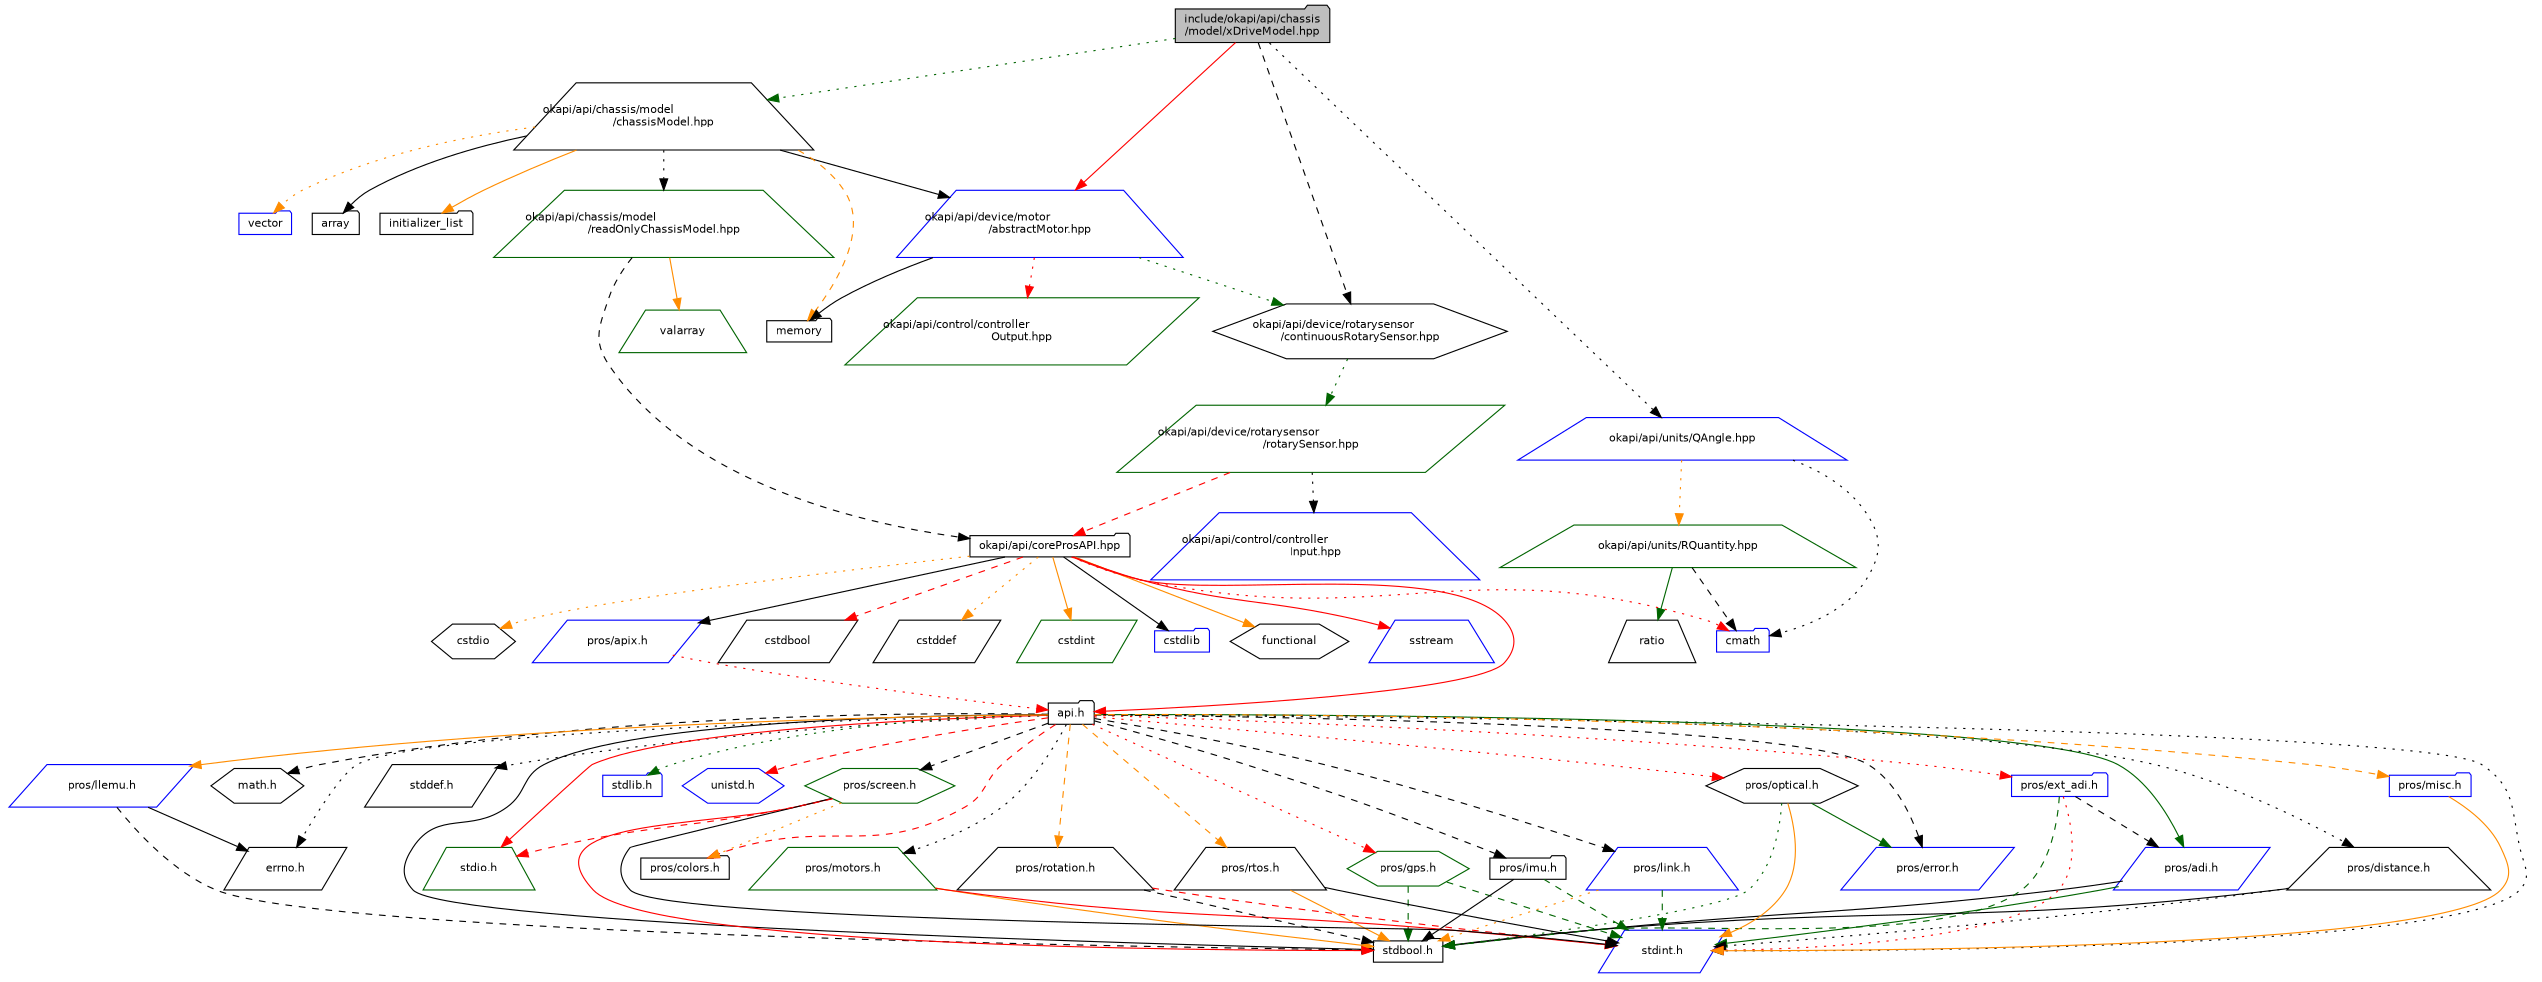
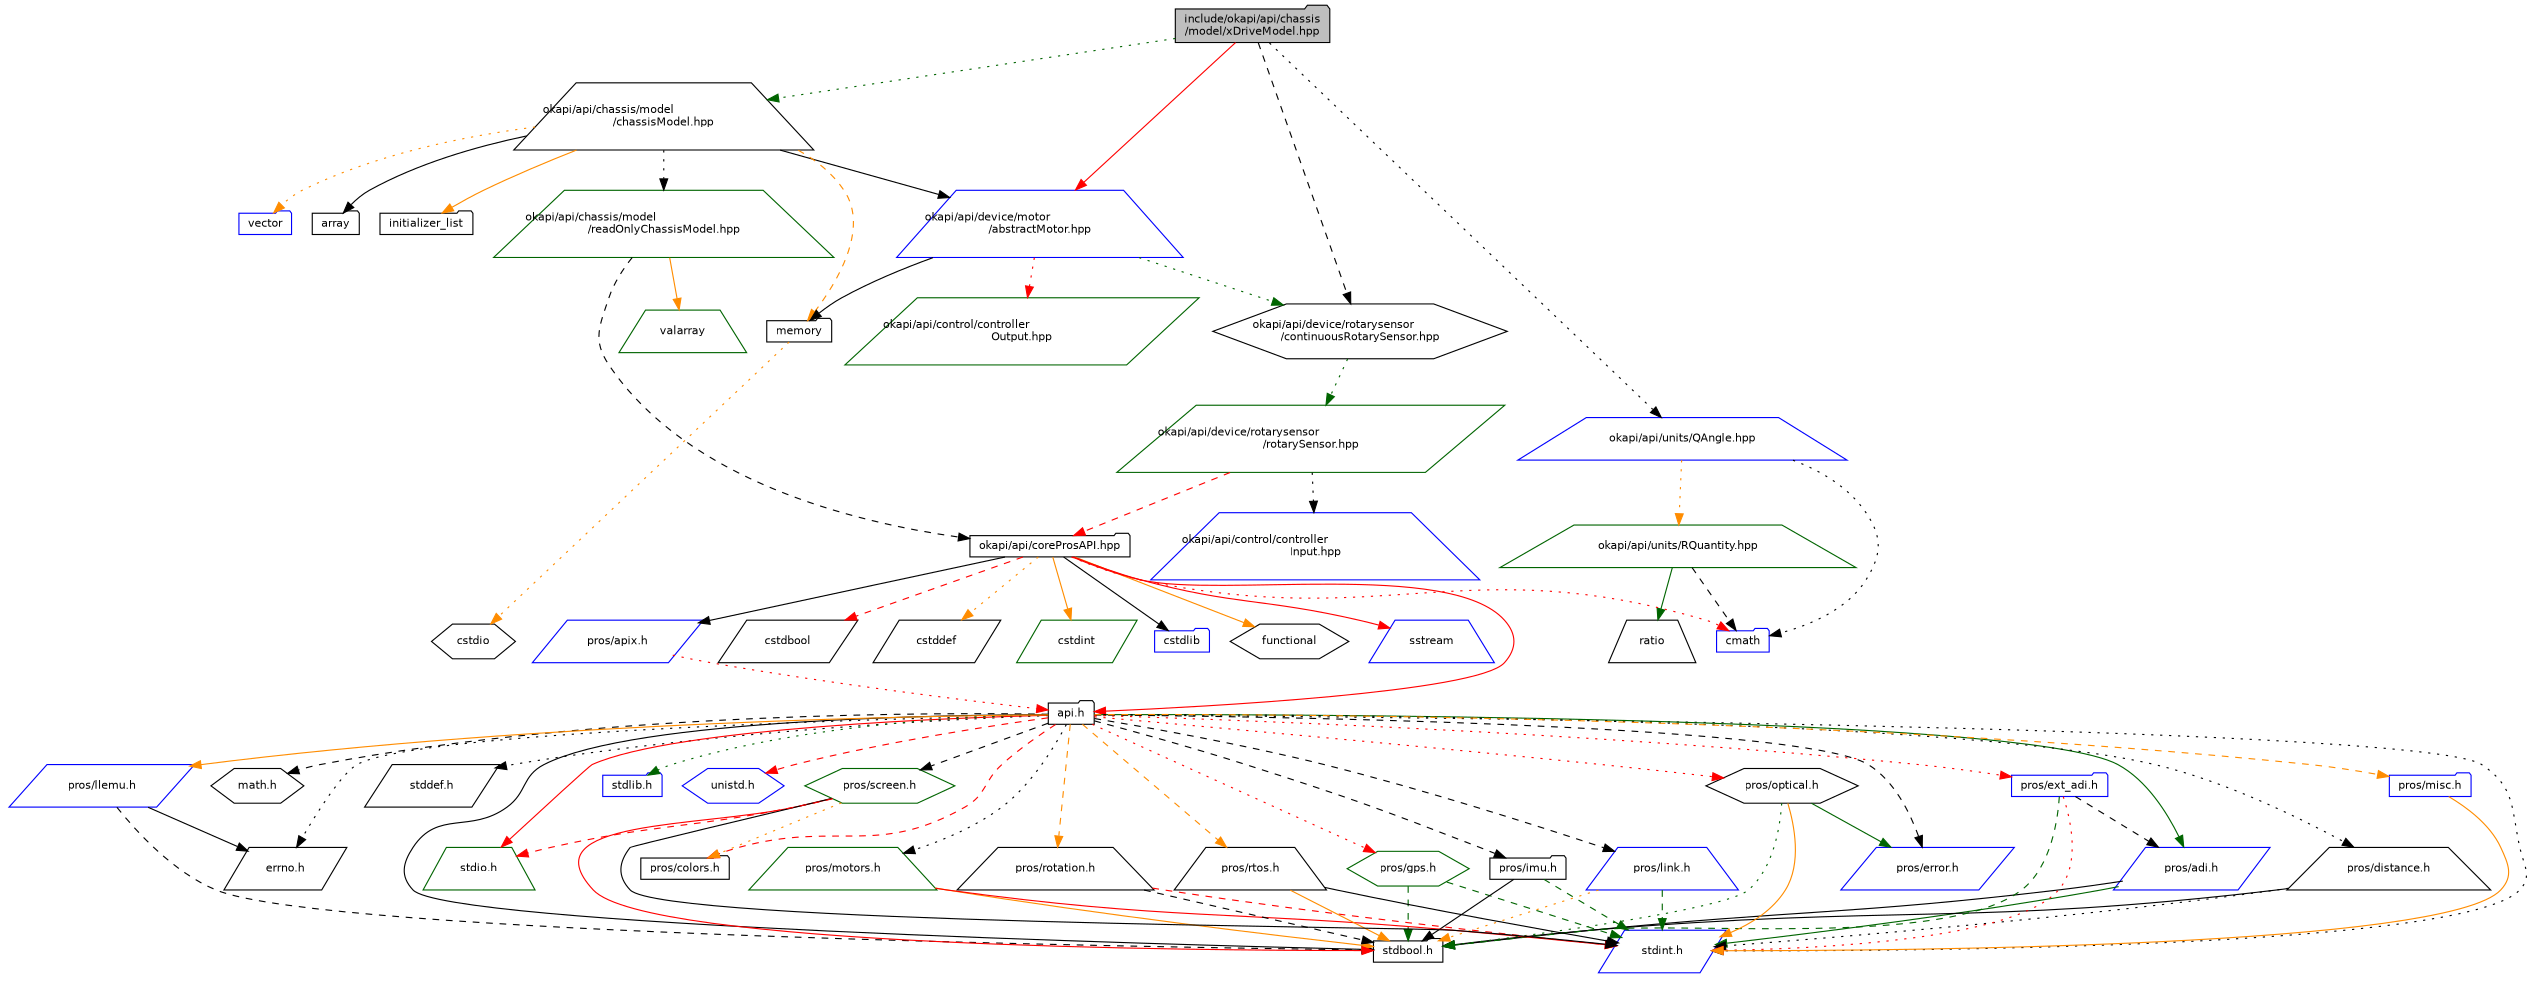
(739, 584) -> (644, 479)
